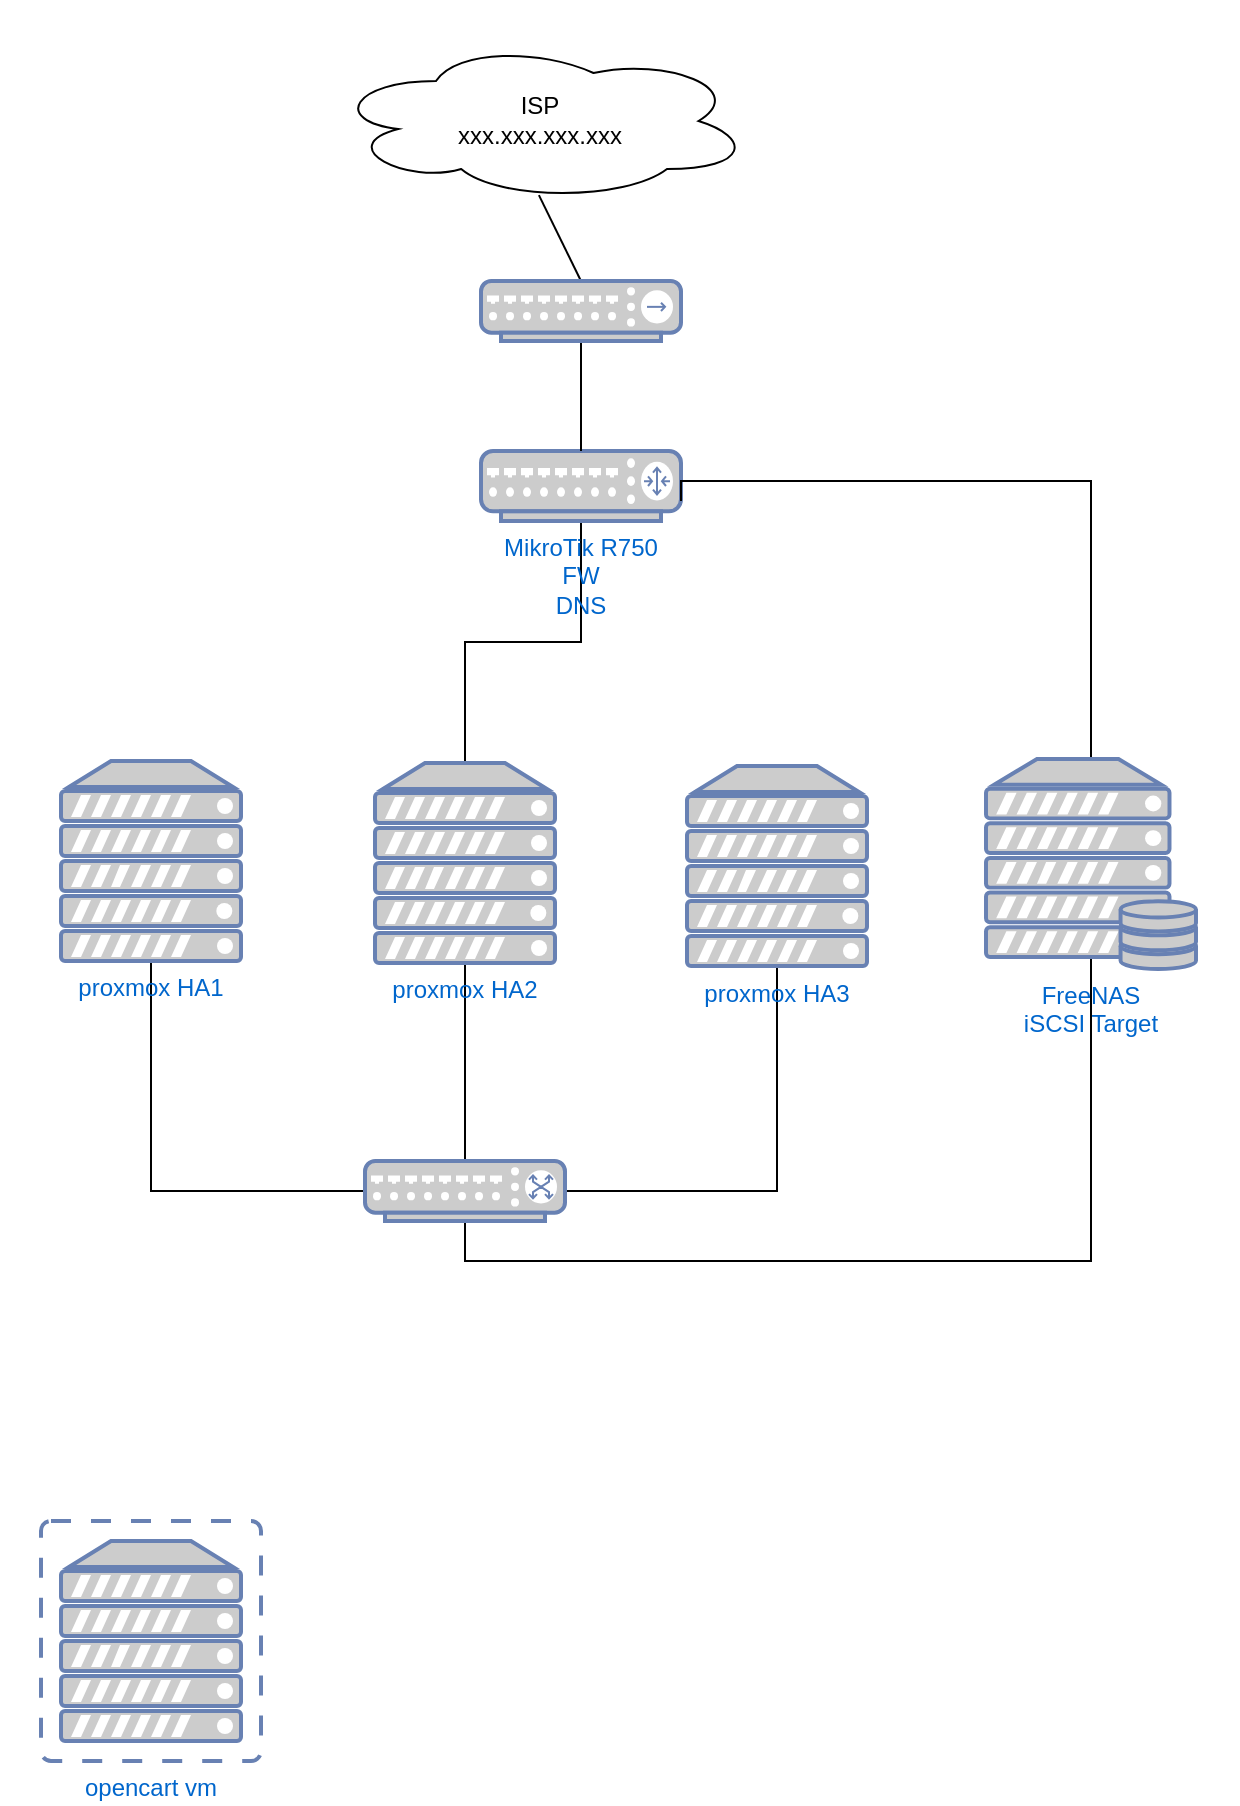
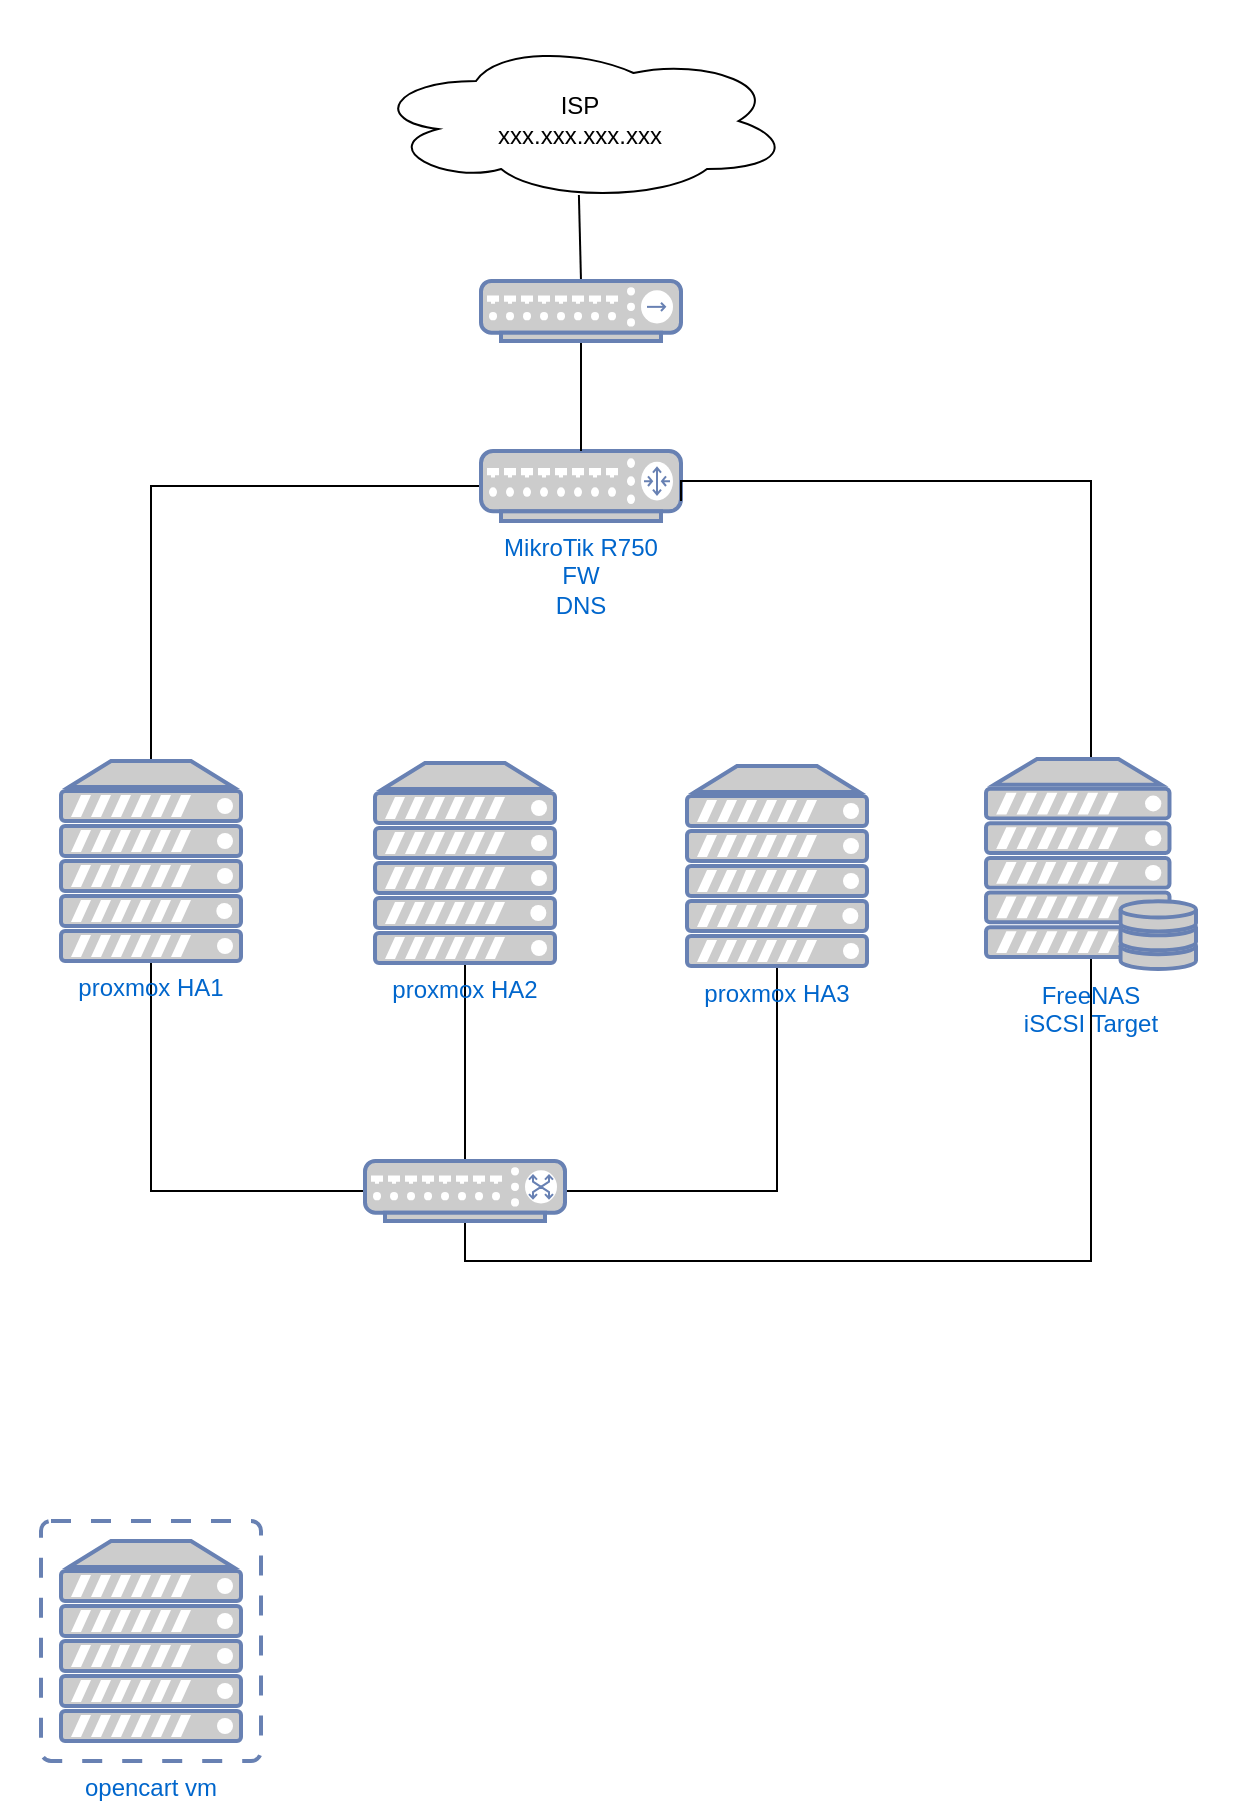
(541, 121) -> (581, 121)
(524, 642) -> (179, 486)
